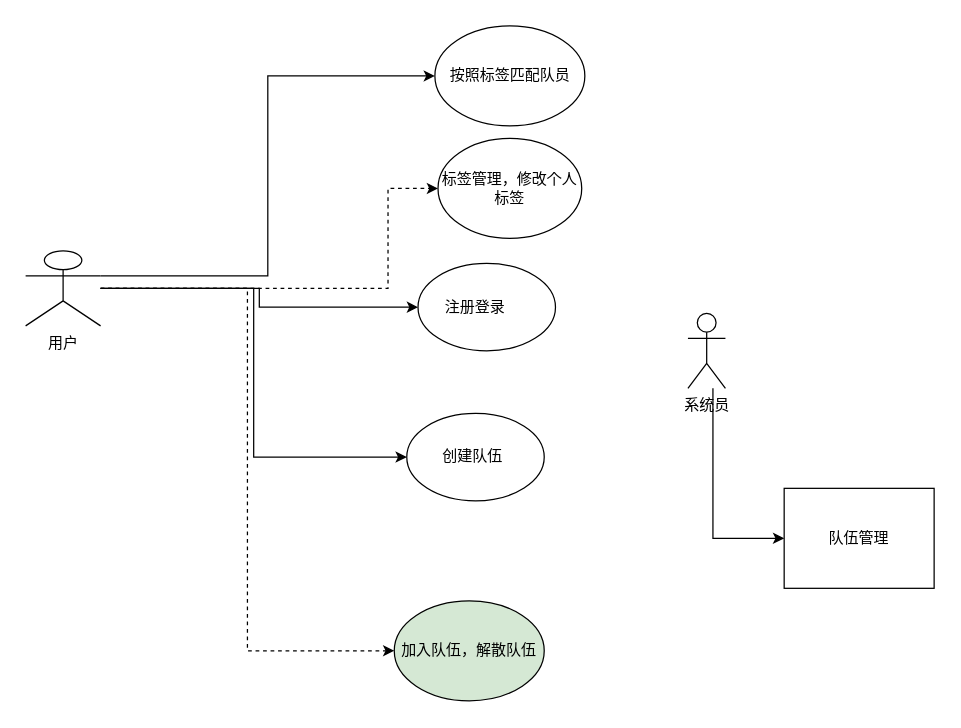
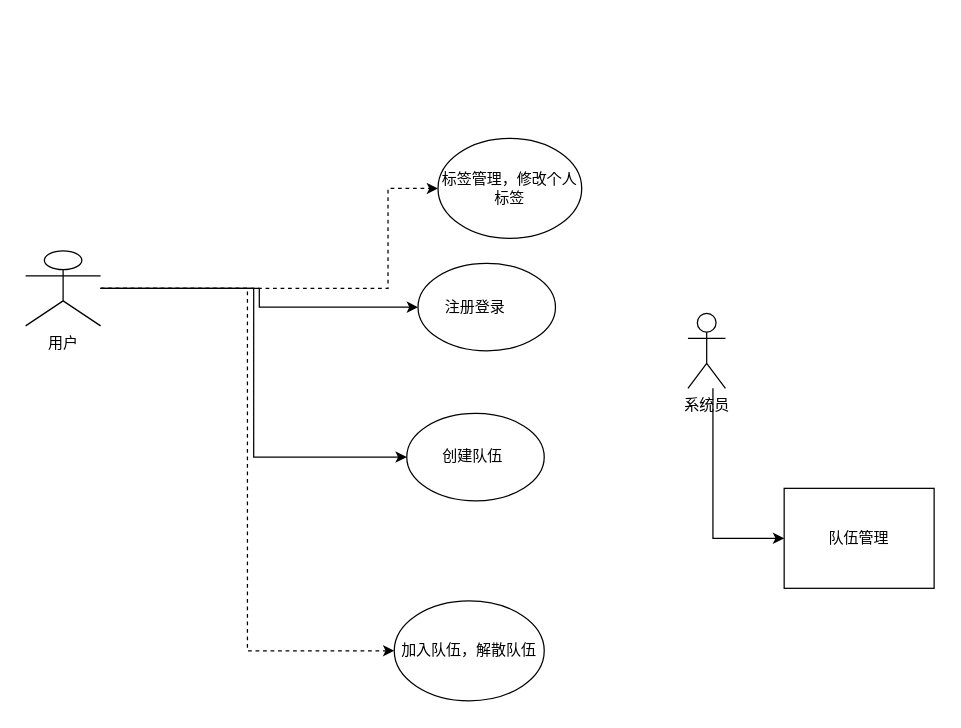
(510, 76) -> none
(268, 180) -> none
(469, 651) -> (469, 651)
